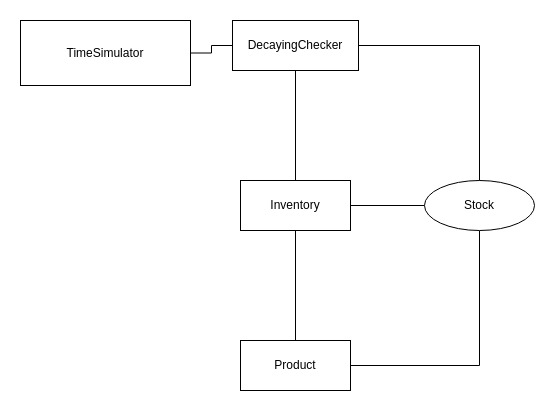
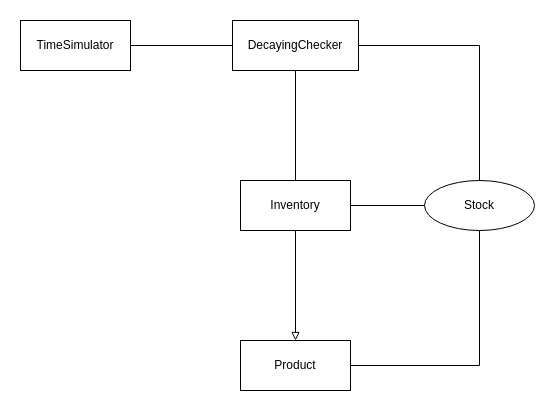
(106, 53) -> (76, 46)
(296, 334) -> (296, 331)
